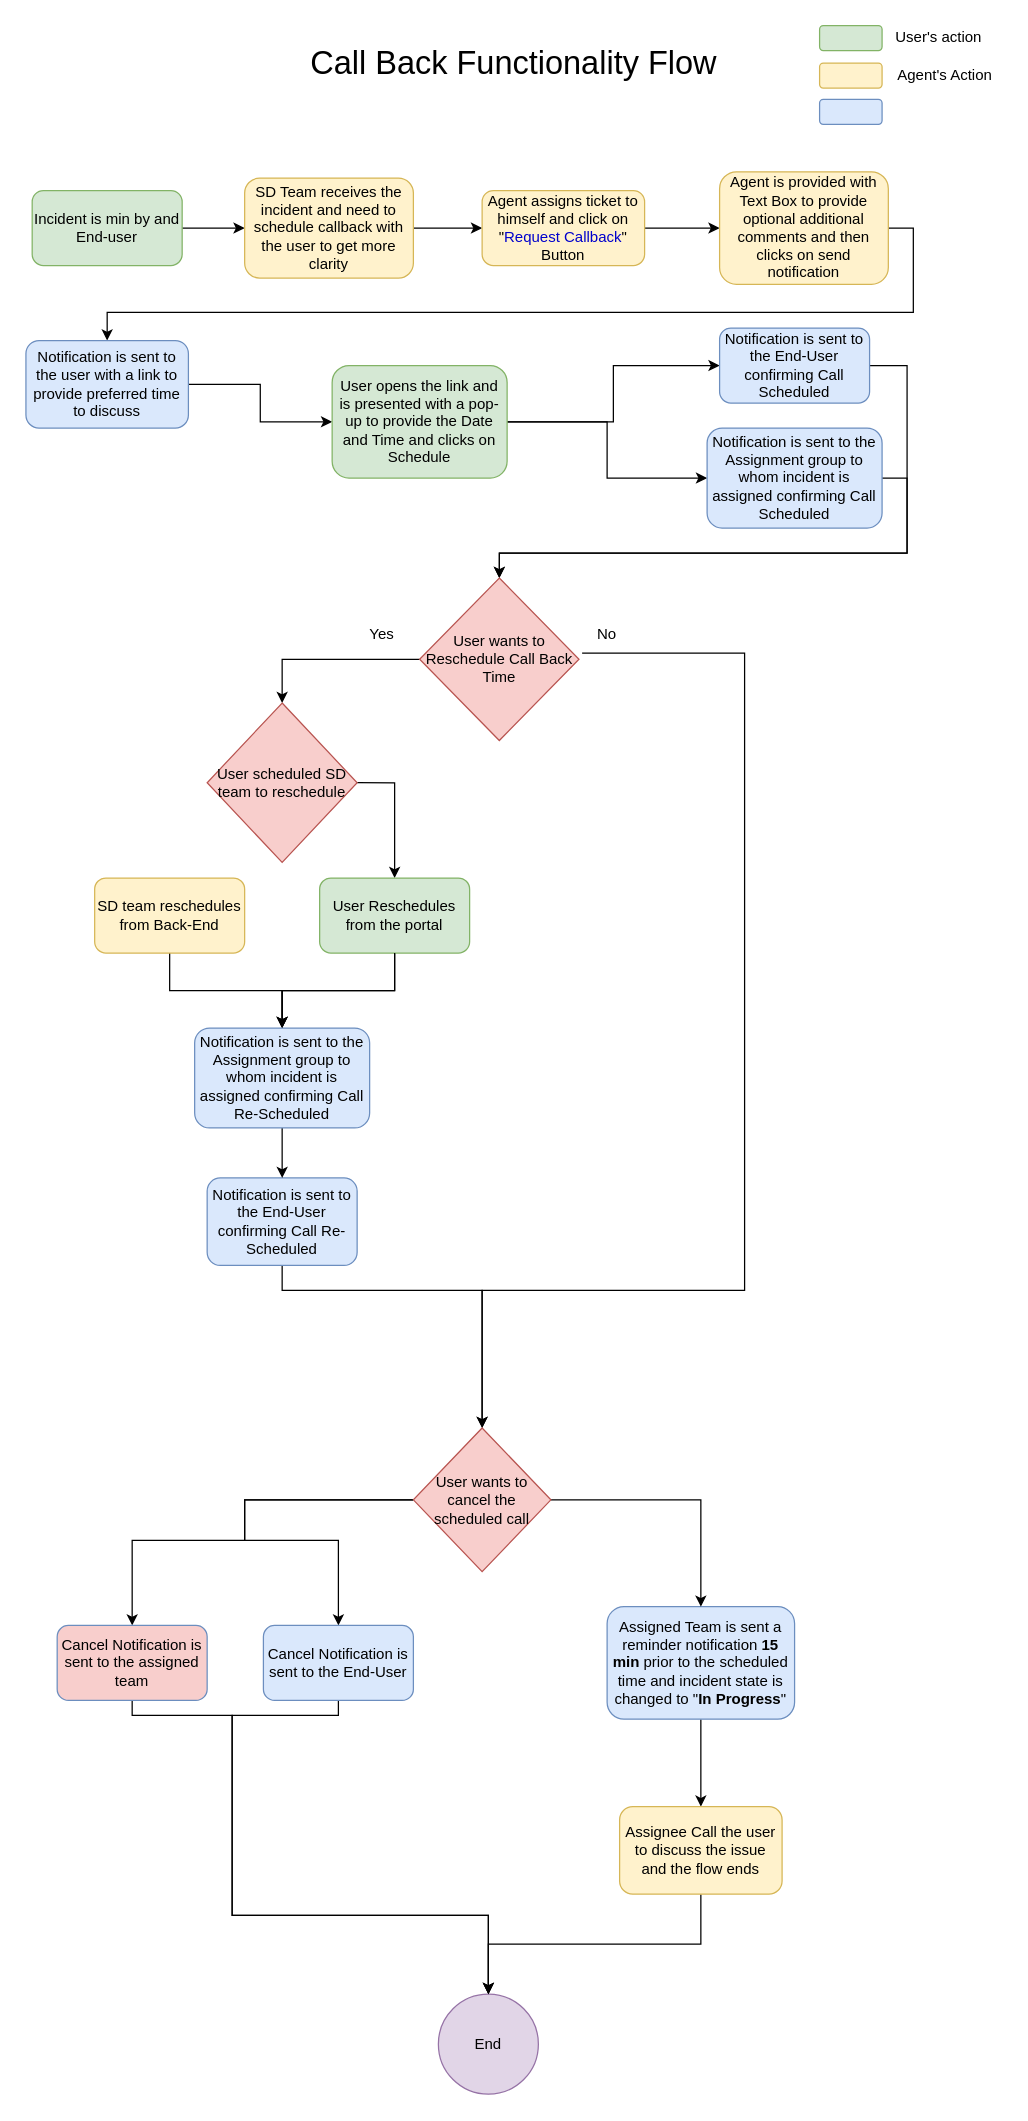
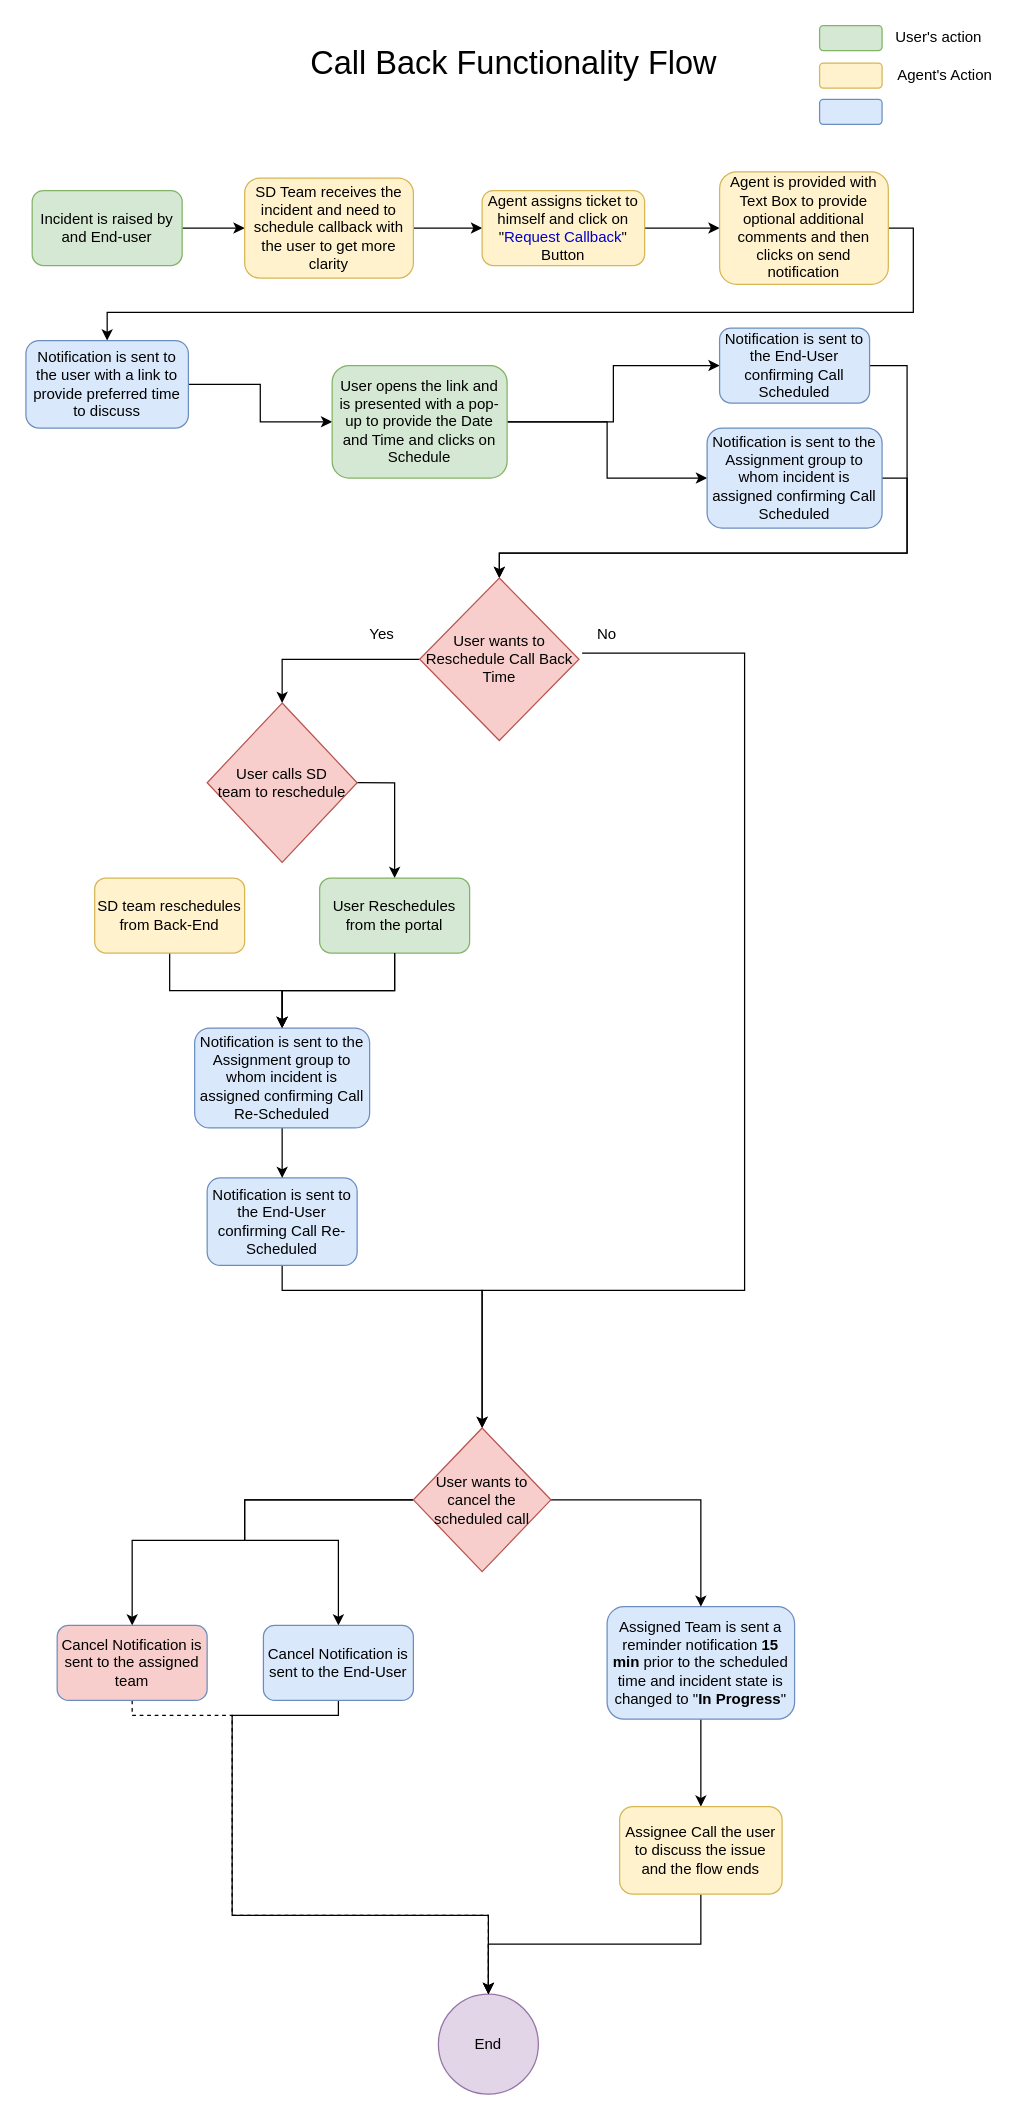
(107, 228) -> (107, 228)
(282, 783) -> (282, 783)
(173, 1716) -> (173, 1716)
